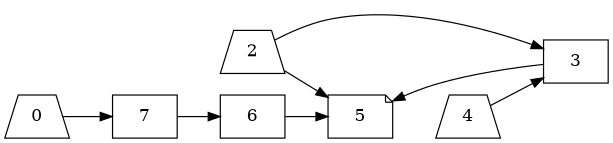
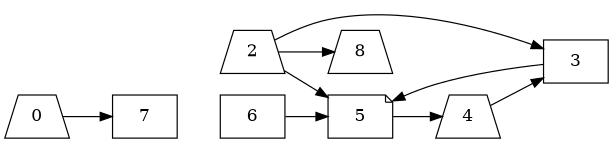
none -> (360, 52)
(193, 117) -> none
none -> (412, 117)
